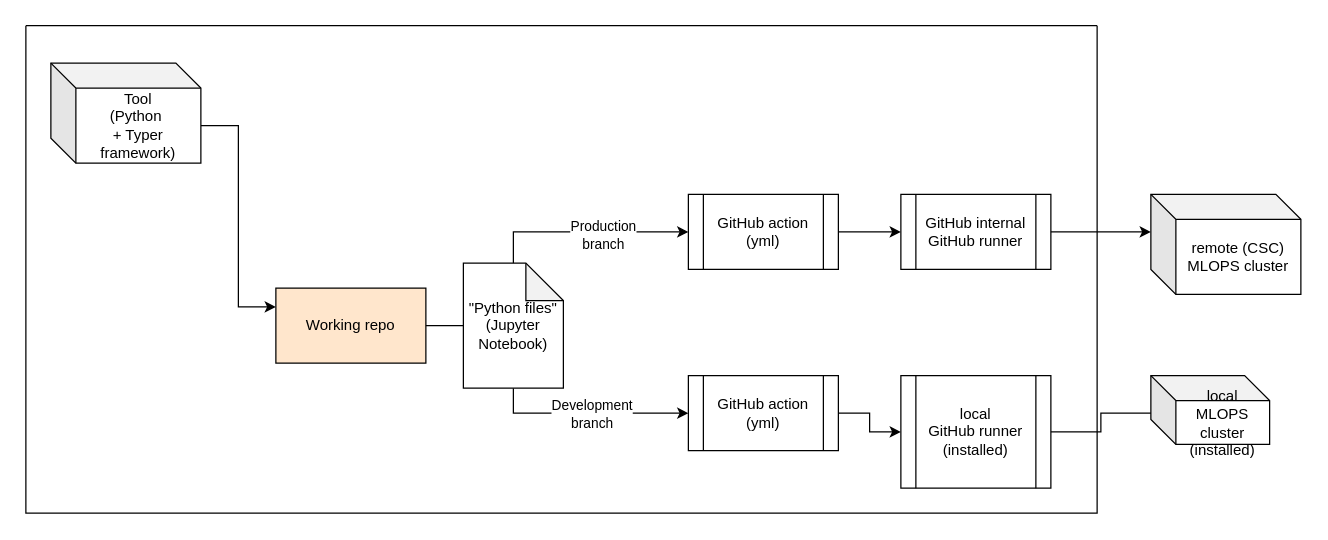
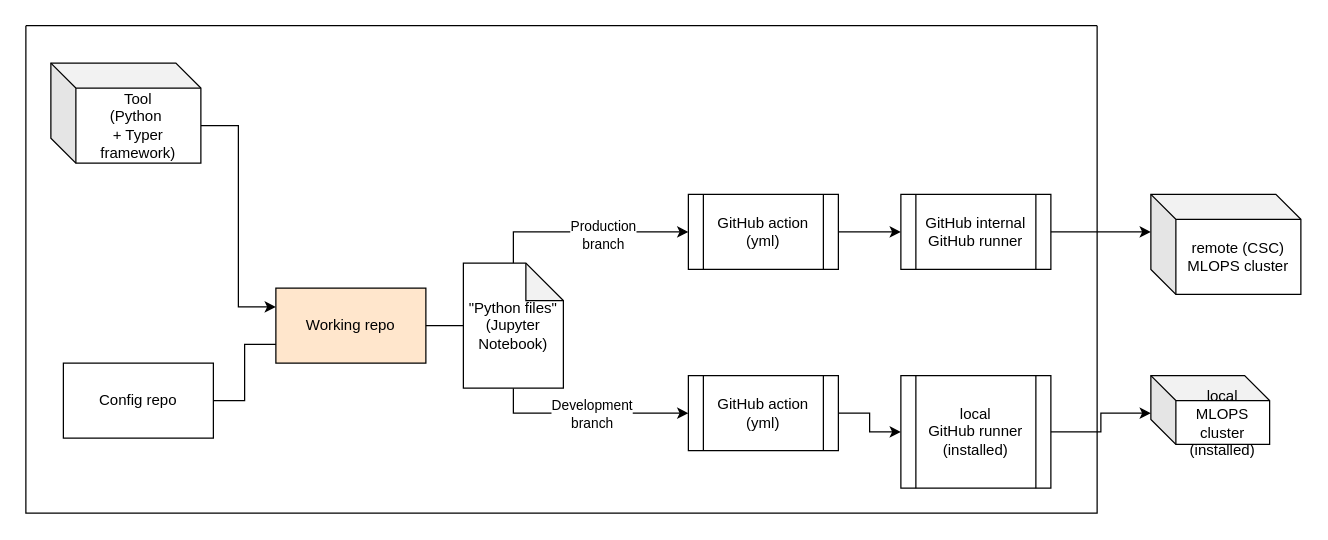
none -> (244, 373)
none -> (138, 401)
(1144, 413) -> (1141, 413)
